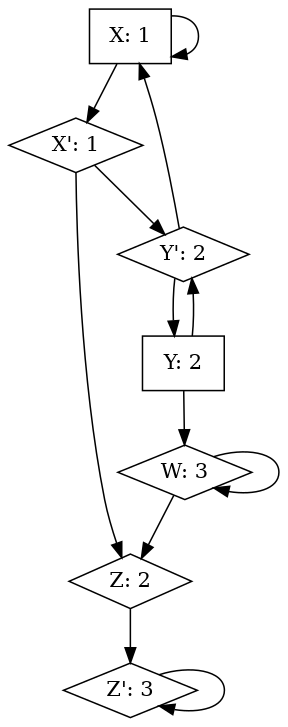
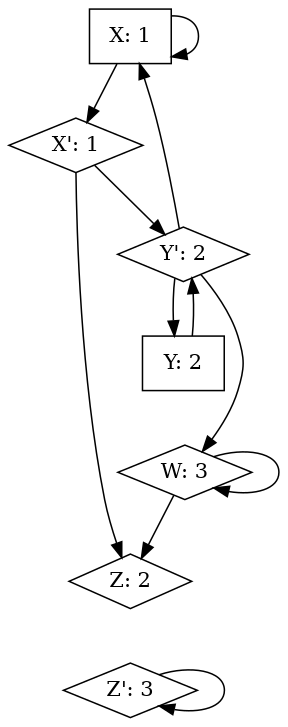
(184, 410) -> (242, 355)
(130, 628) -> none
